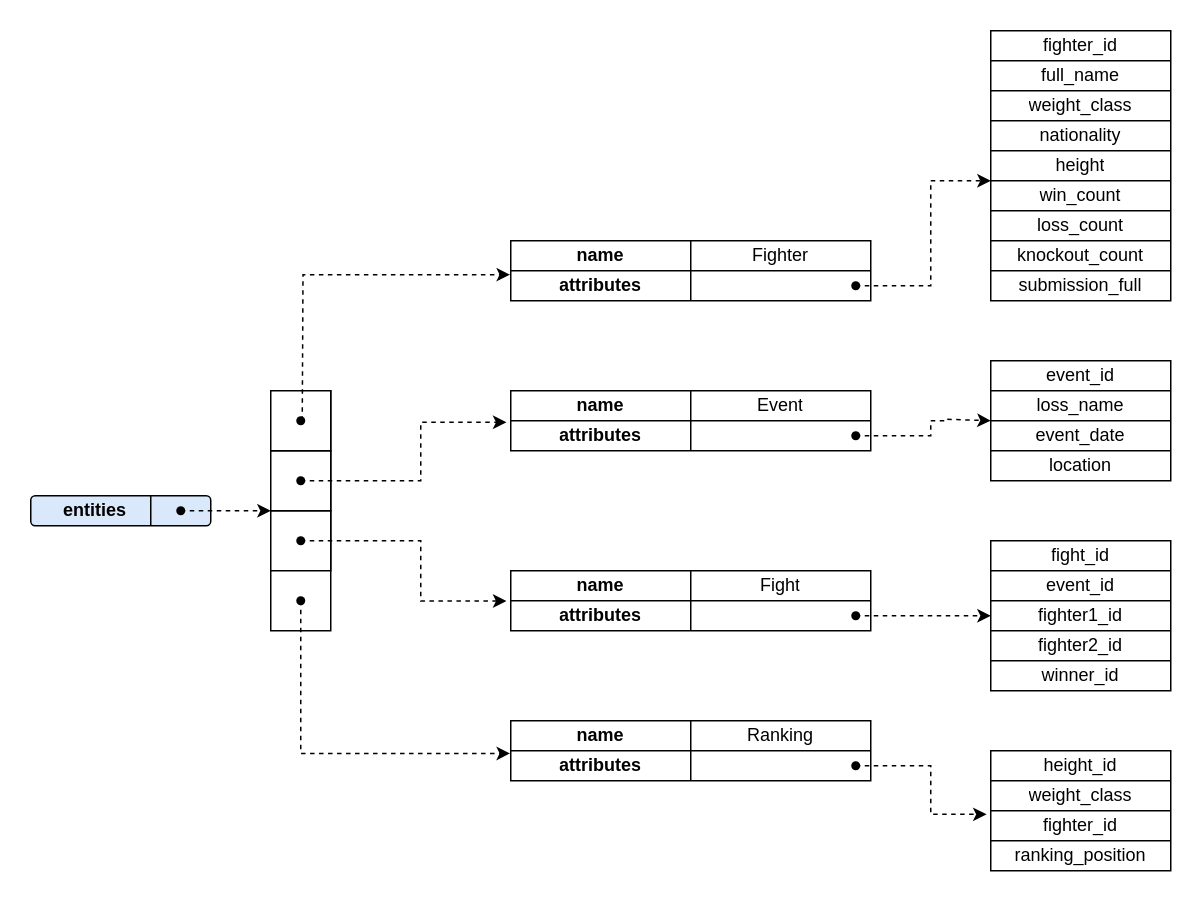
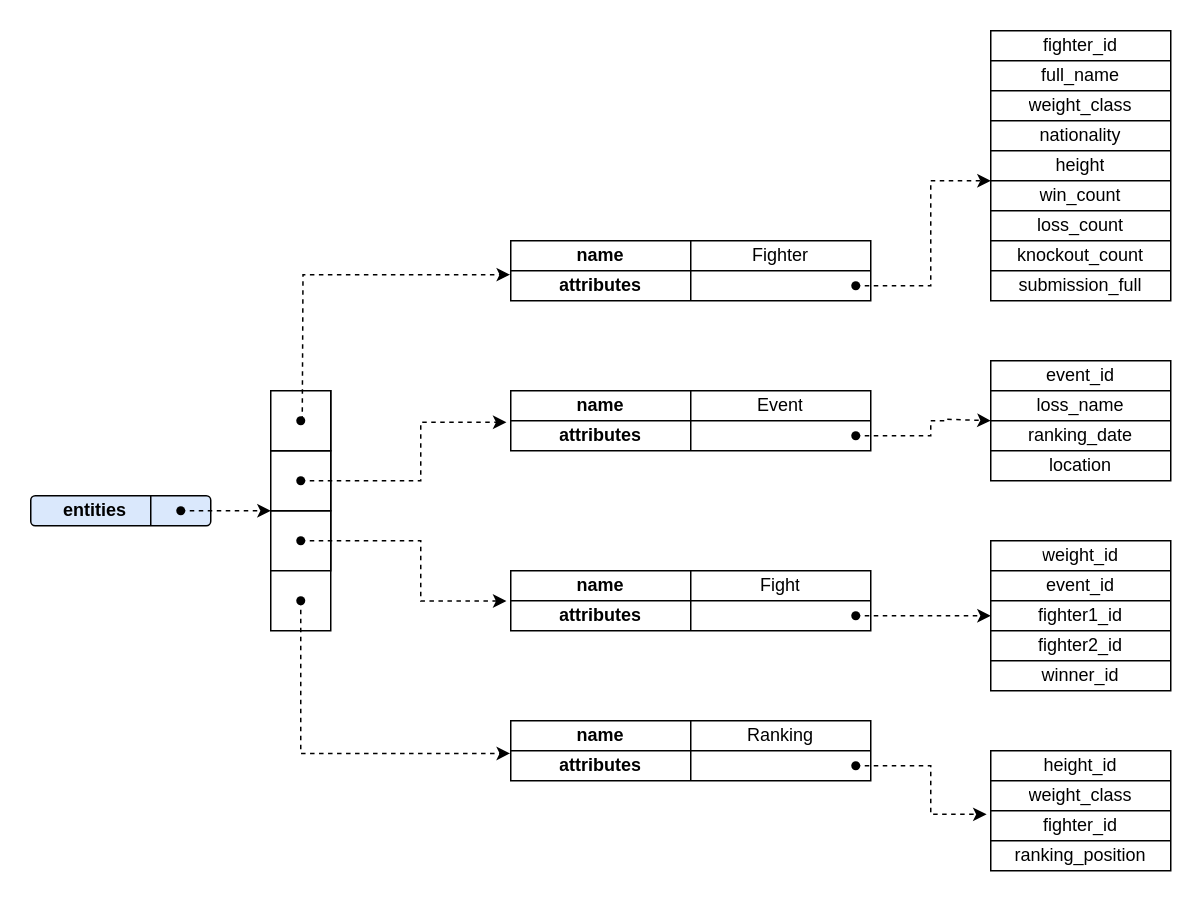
(1081, 436) -> (1081, 436)
(1081, 556) -> (1081, 556)
